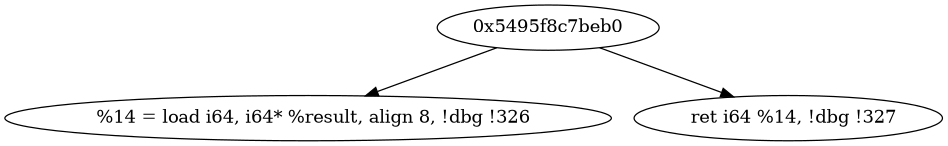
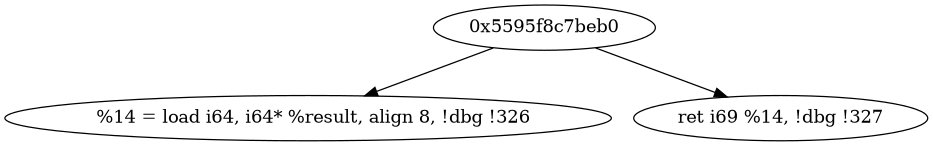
(548, 28) -> (544, 28)
(788, 118) -> (781, 118)
